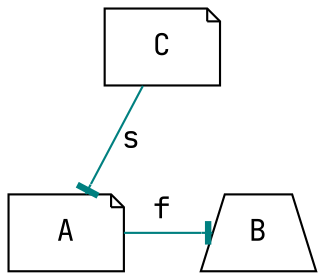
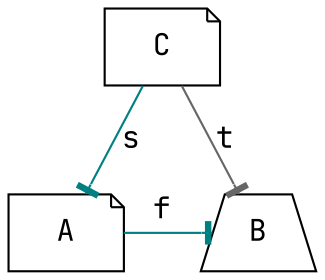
none -> (208, 135)
